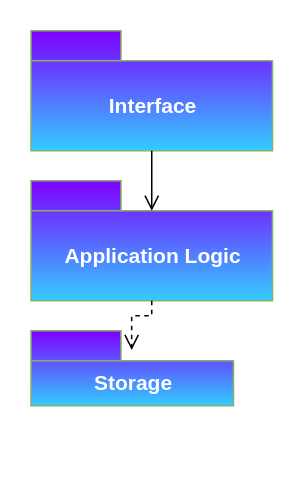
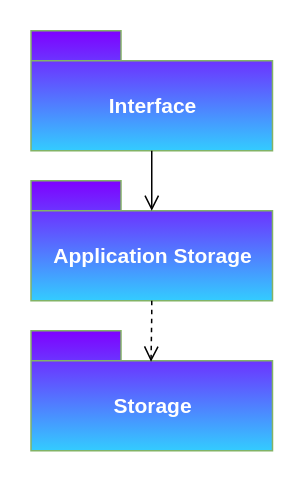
(153, 256) -> (153, 256)
(132, 368) -> (152, 391)
